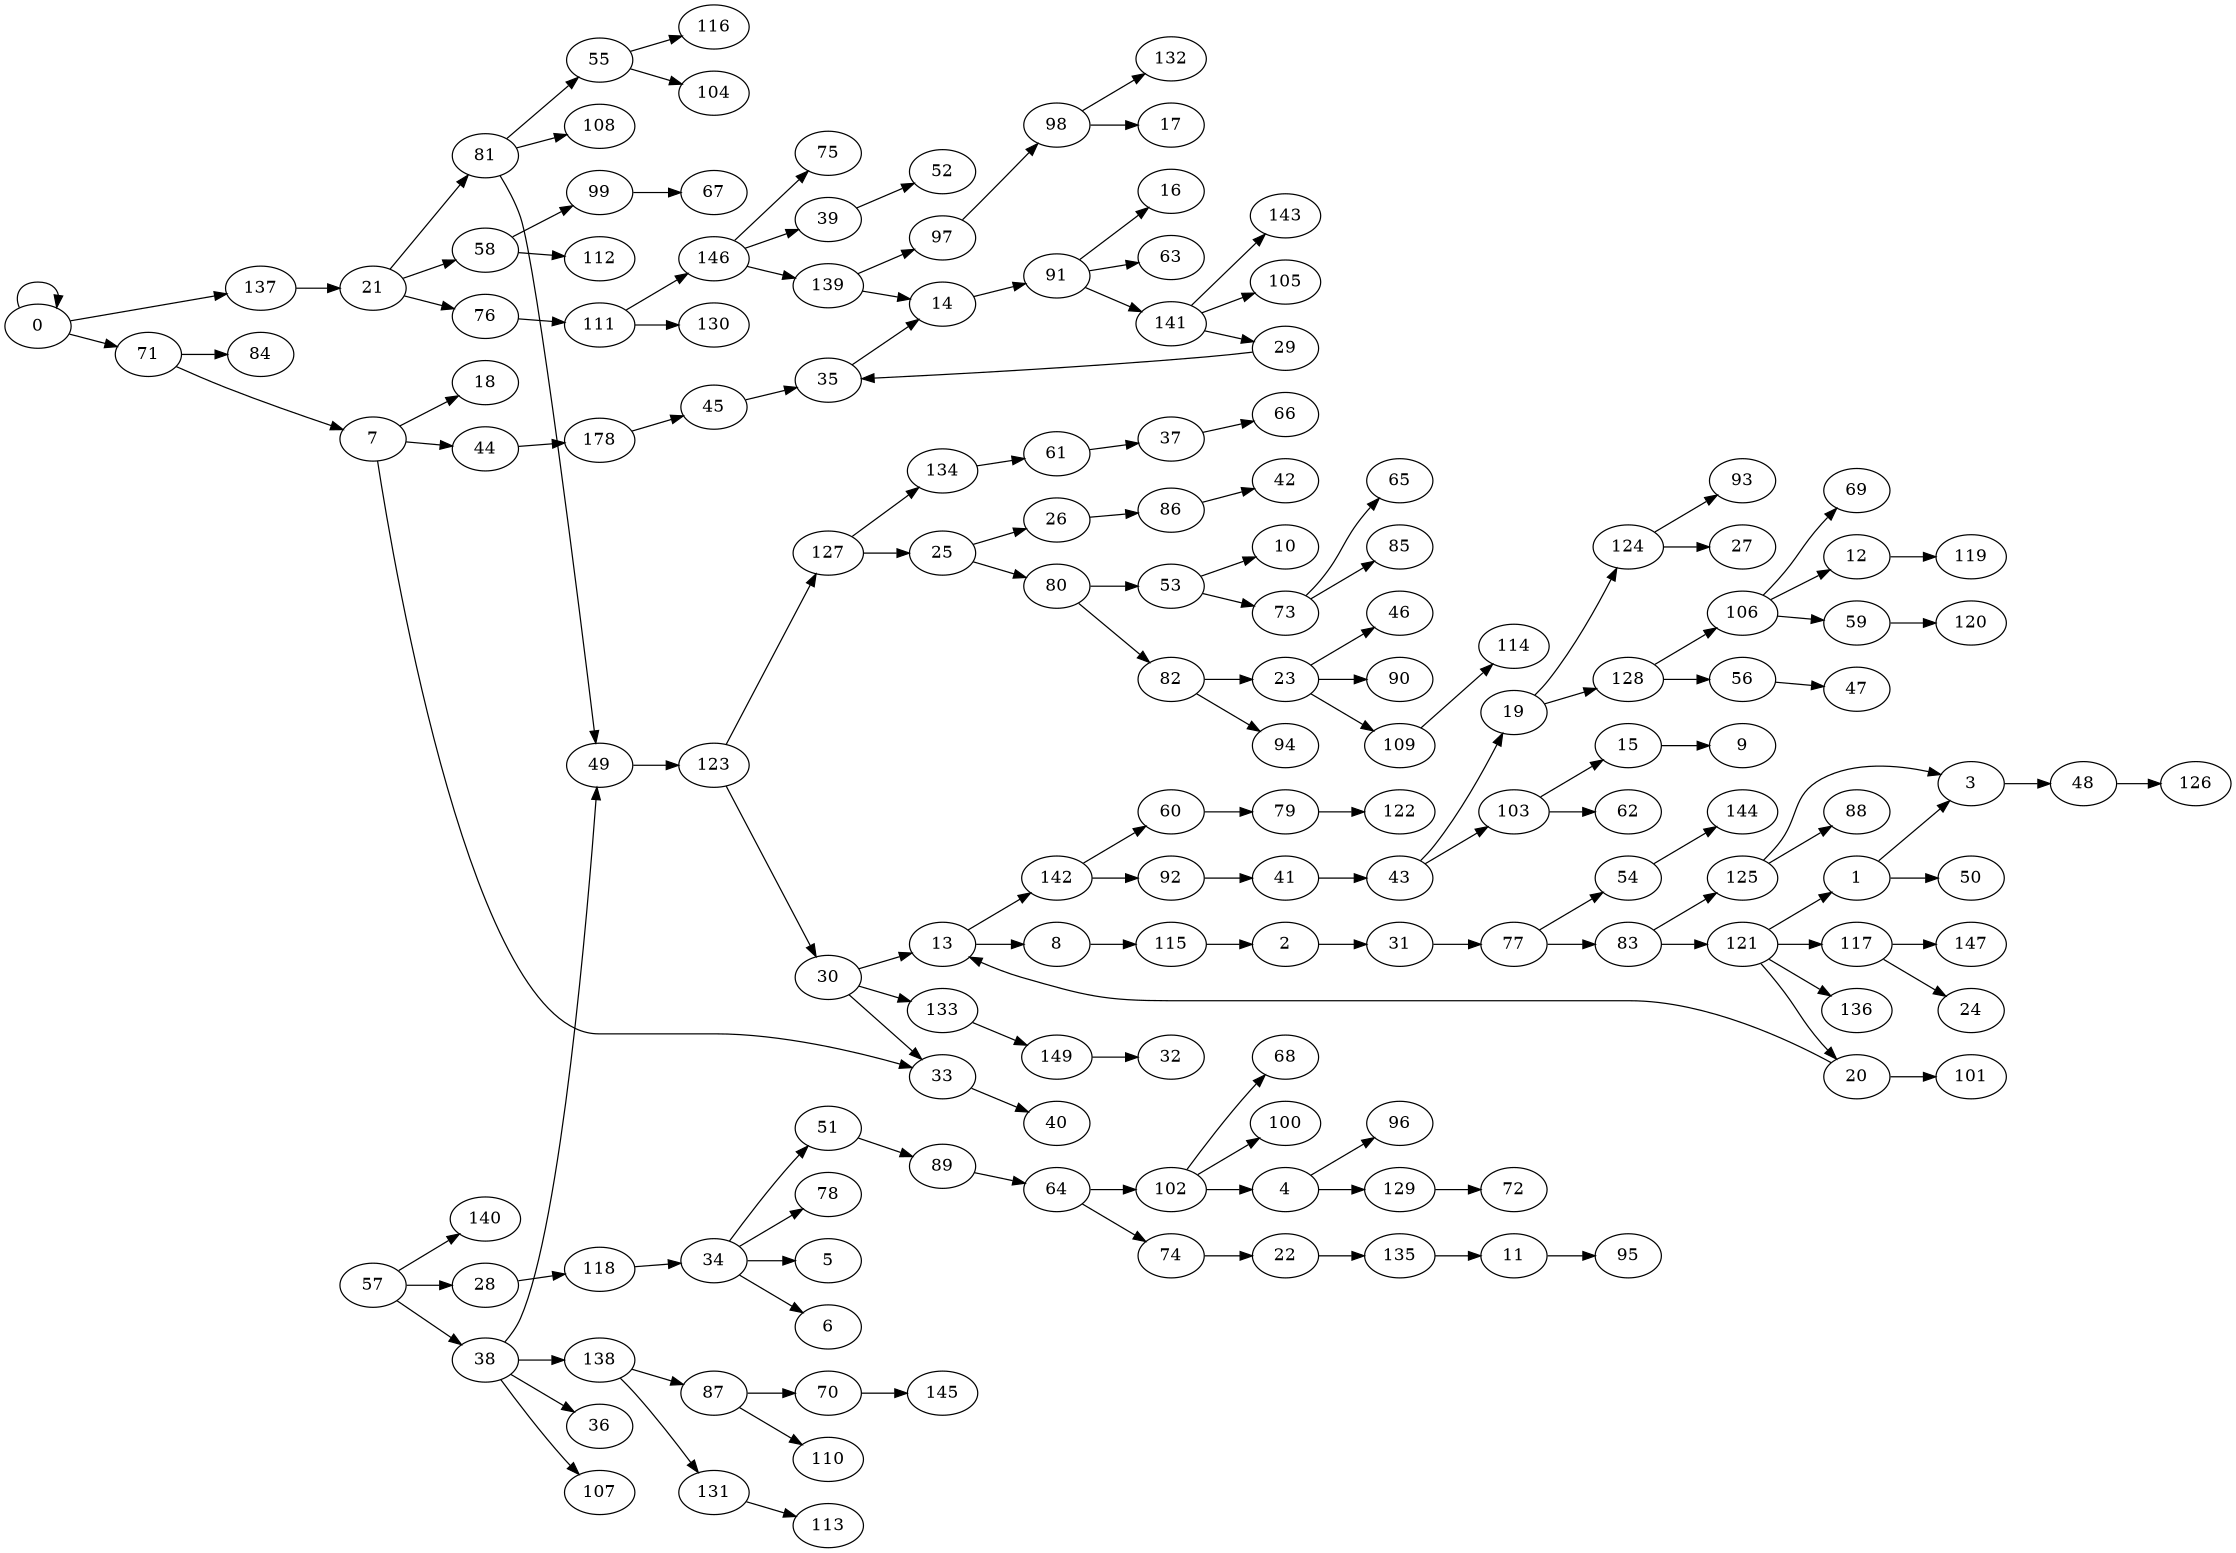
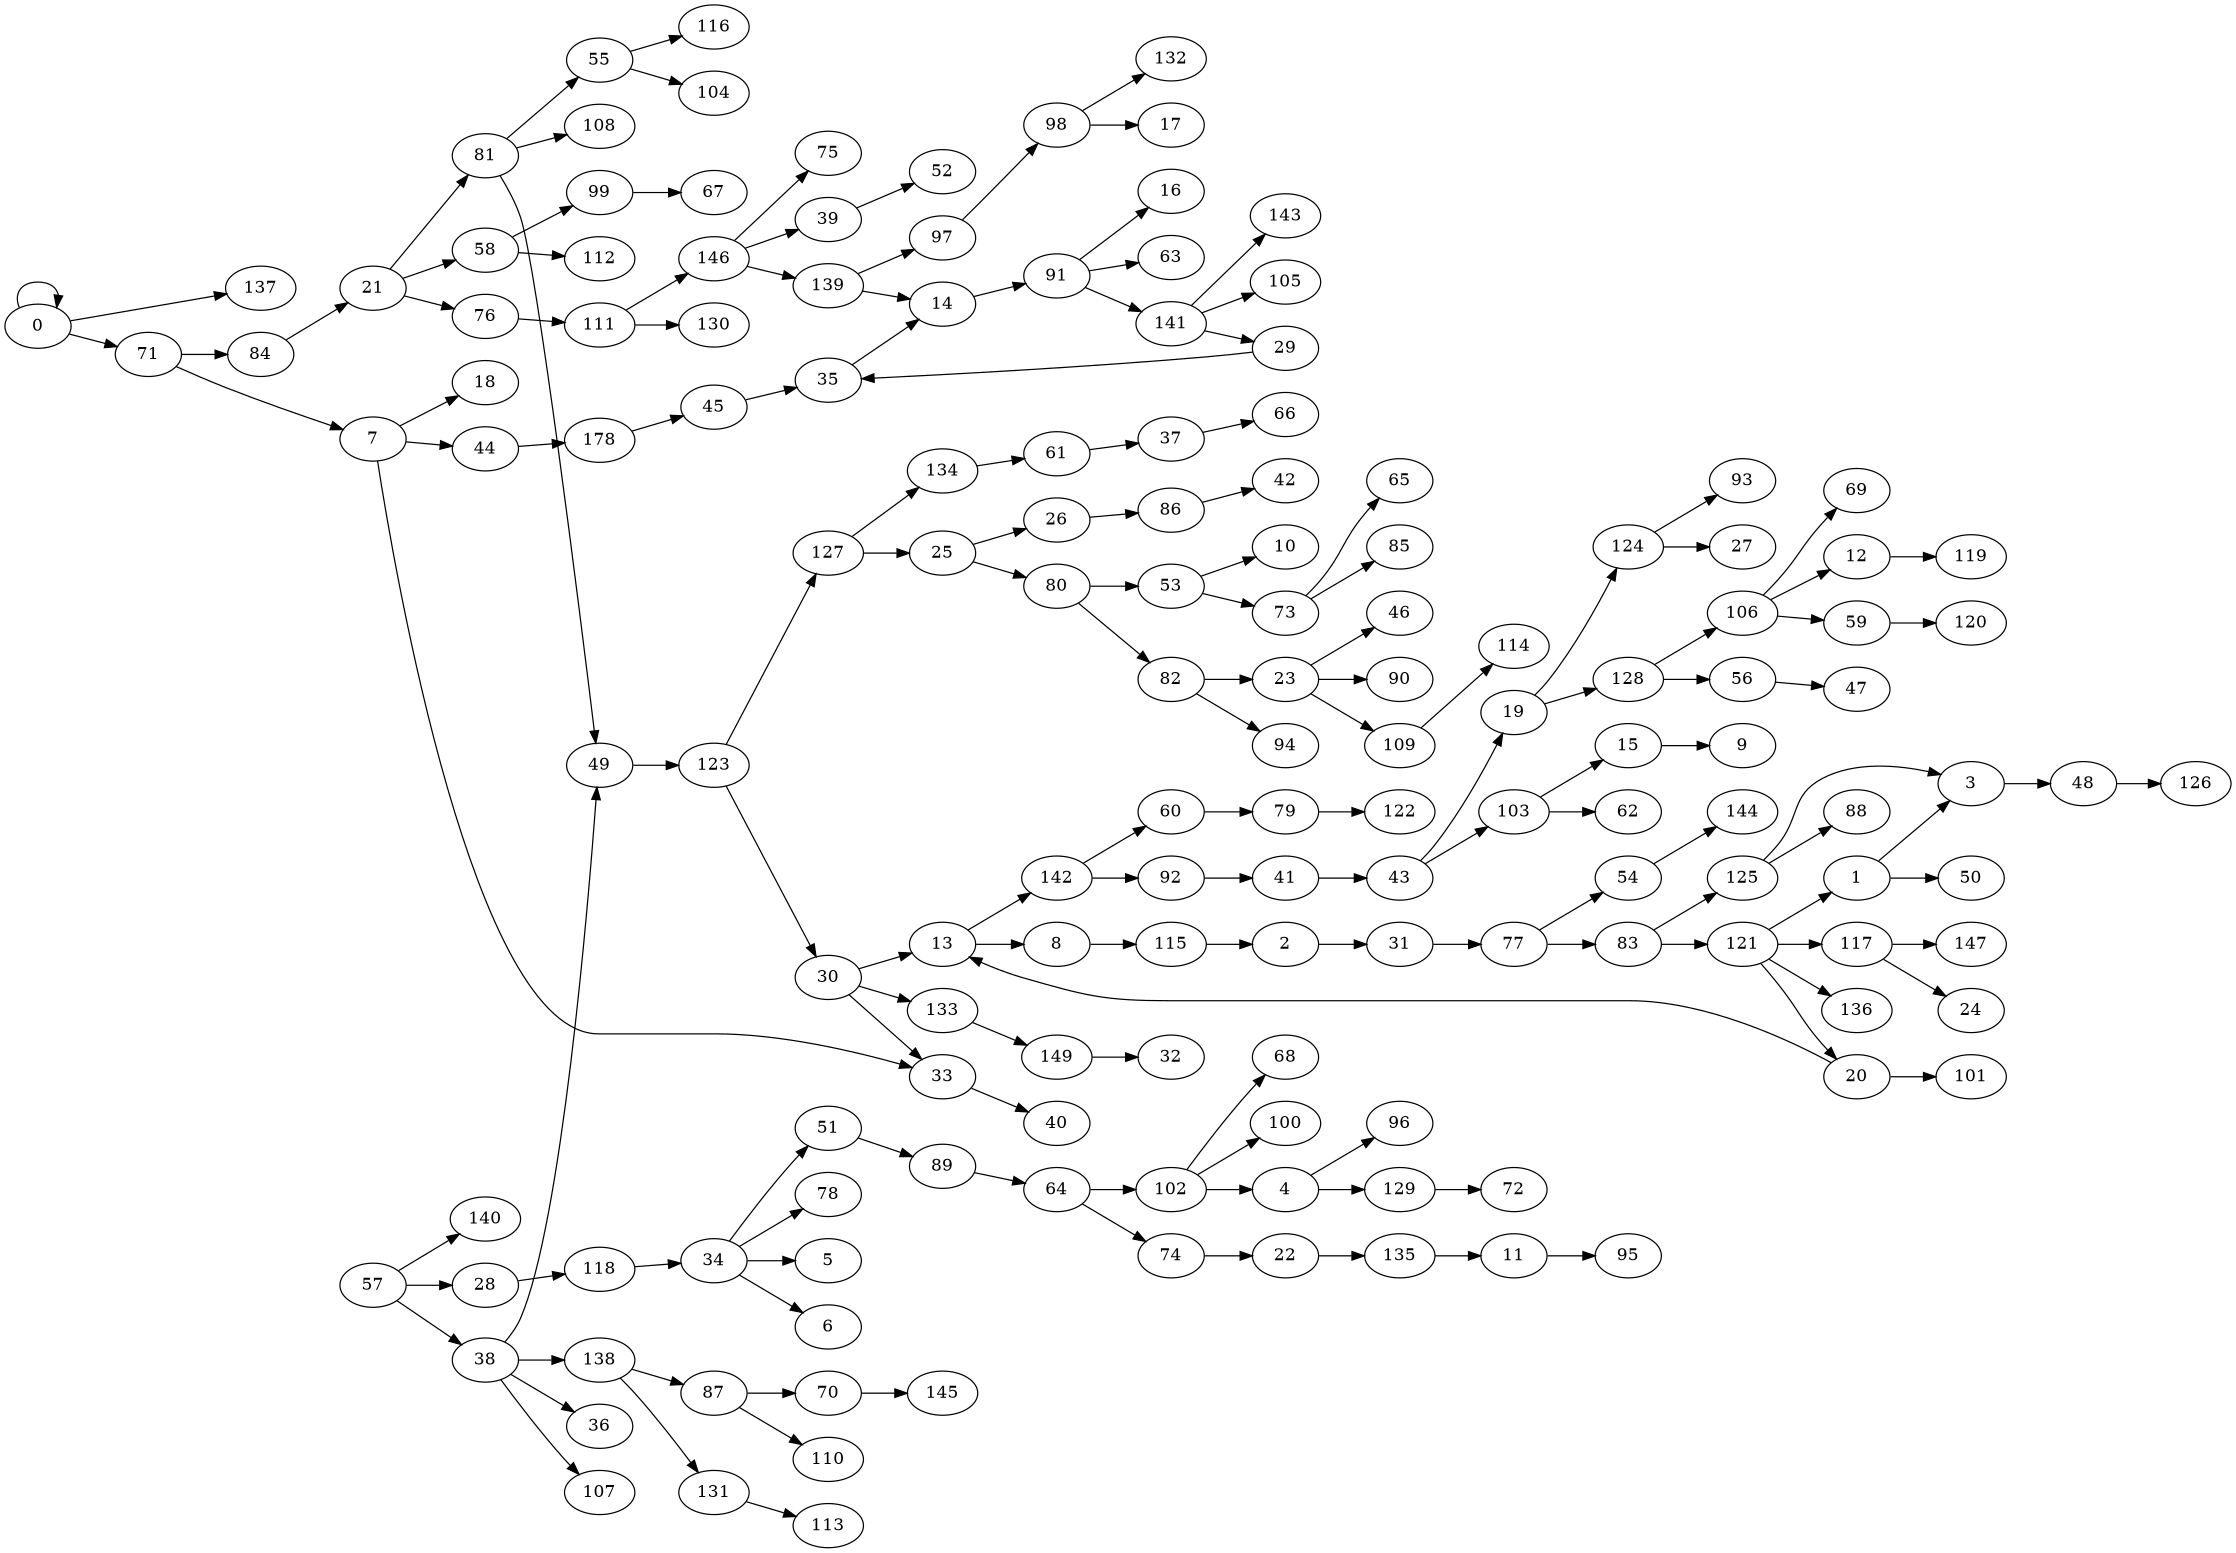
(312, 288) -> (312, 324)
